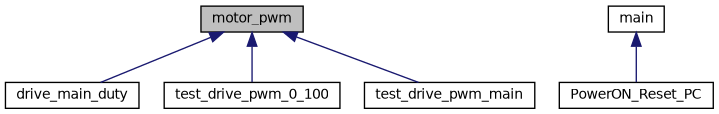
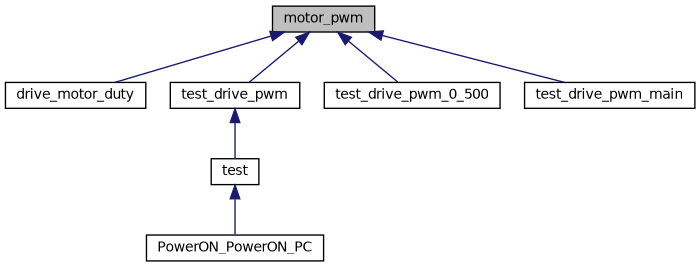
(636, 19) -> (235, 172)
(72, 95) -> (76, 95)
none -> (235, 95)
(252, 95) -> (412, 95)
(636, 95) -> (235, 248)
